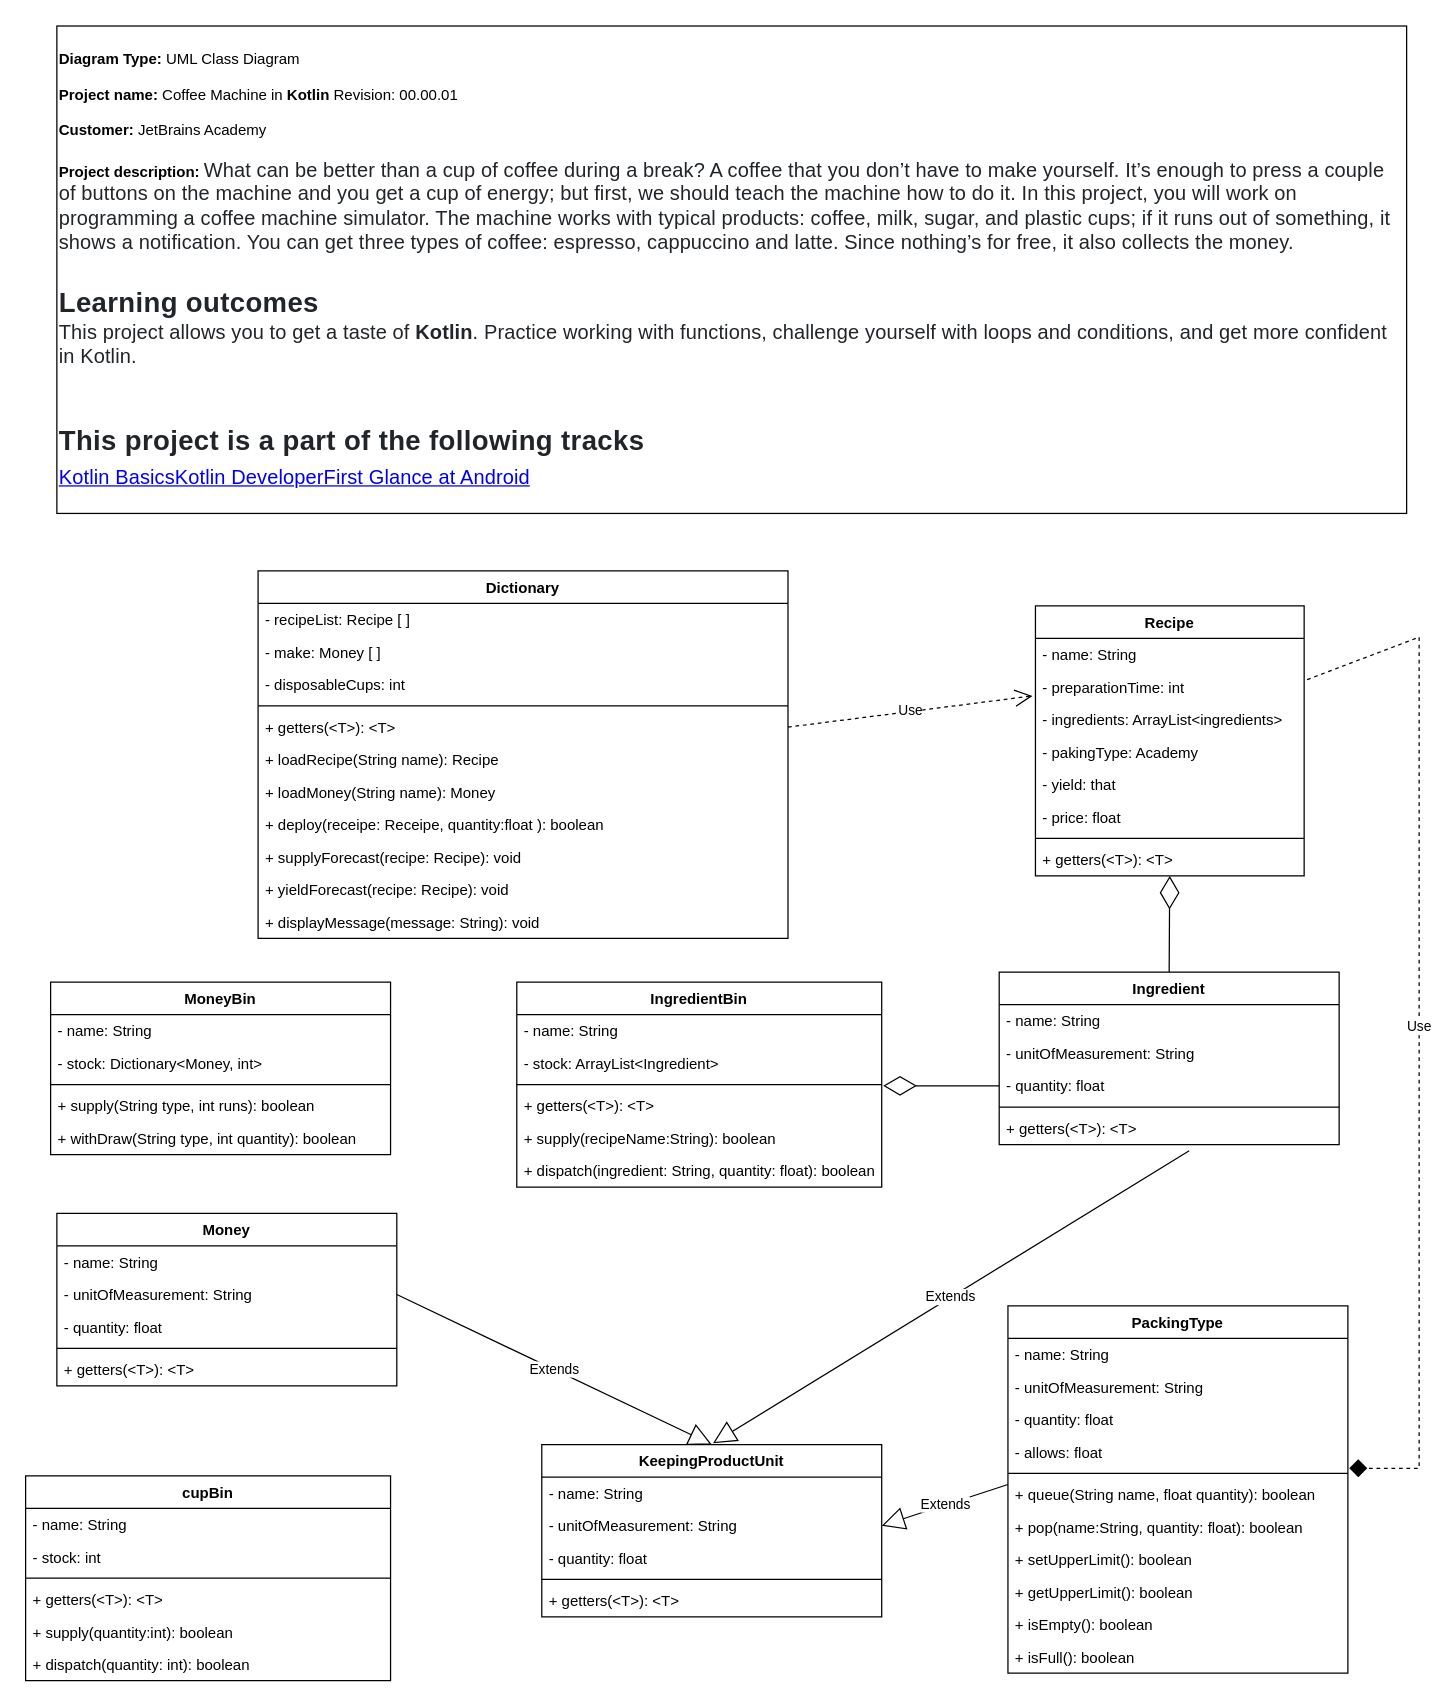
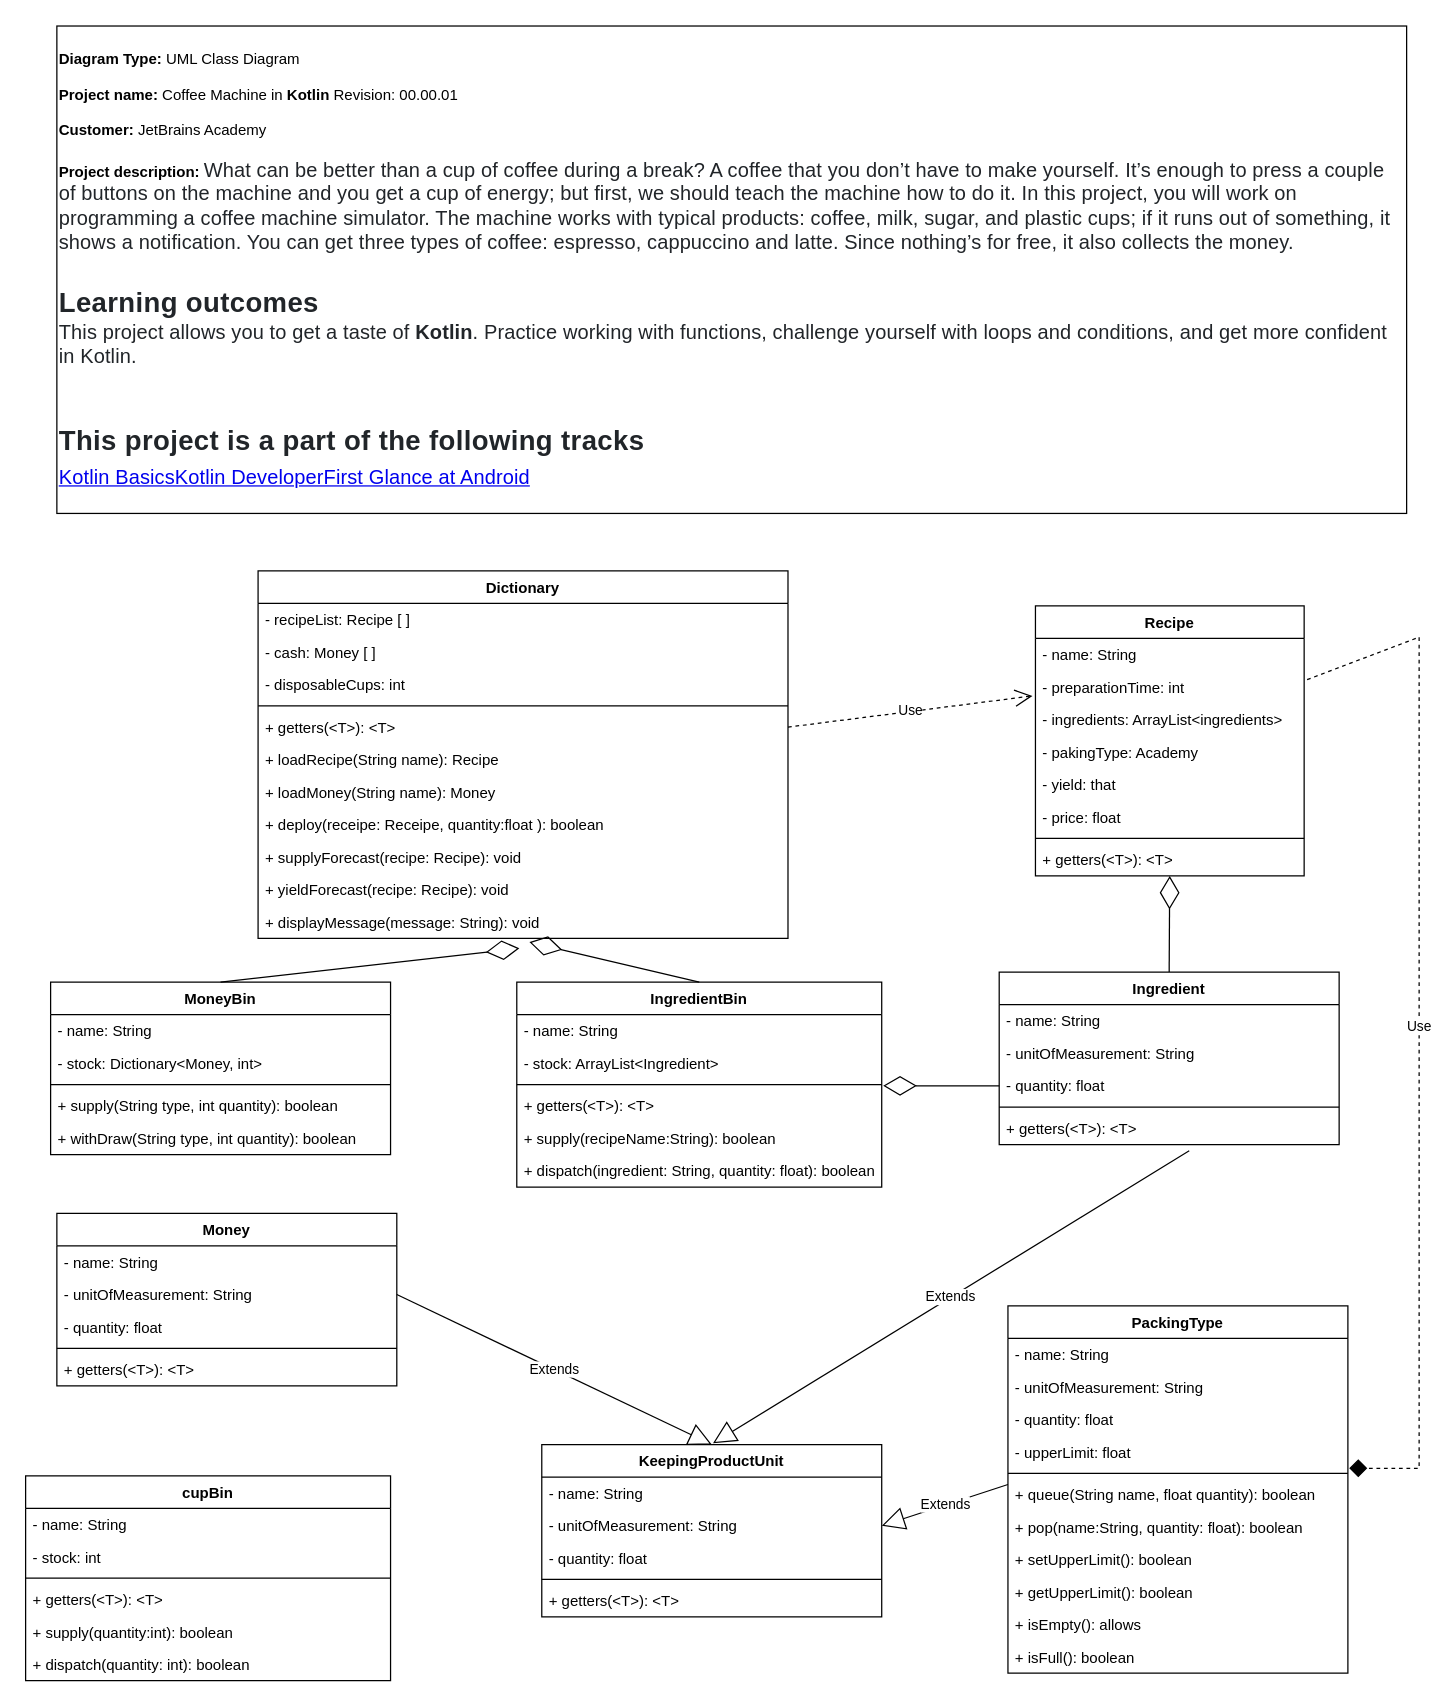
(327, 653) -> (327, 653)
none -> (629, 965)
none -> (357, 966)
(204, 1106) -> (219, 1106)
(1066, 1453) -> (1083, 1453)
(1089, 1625) -> (1083, 1625)
